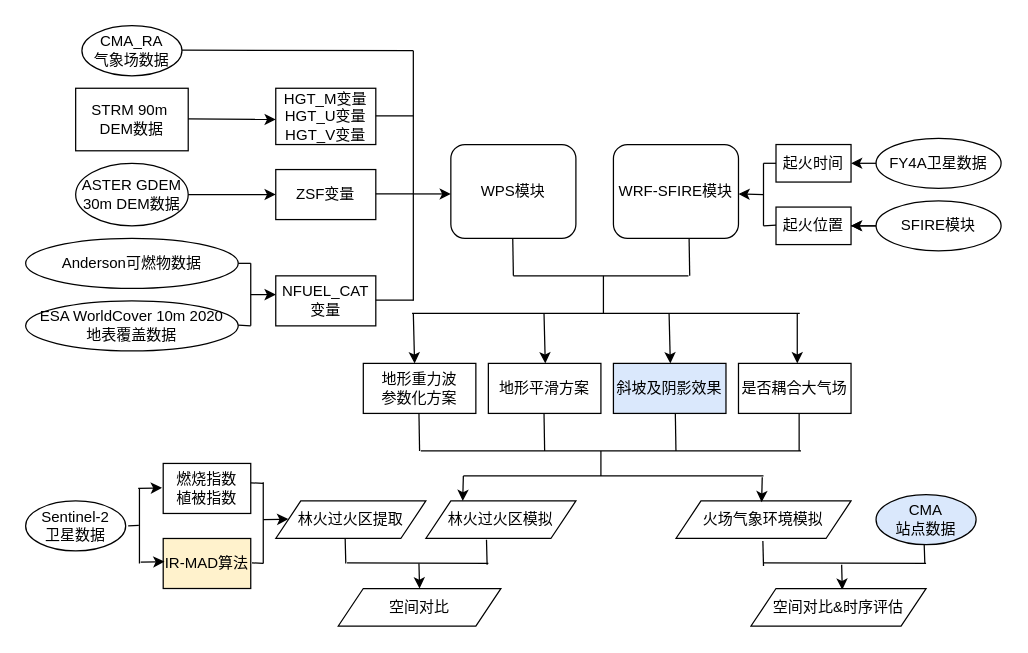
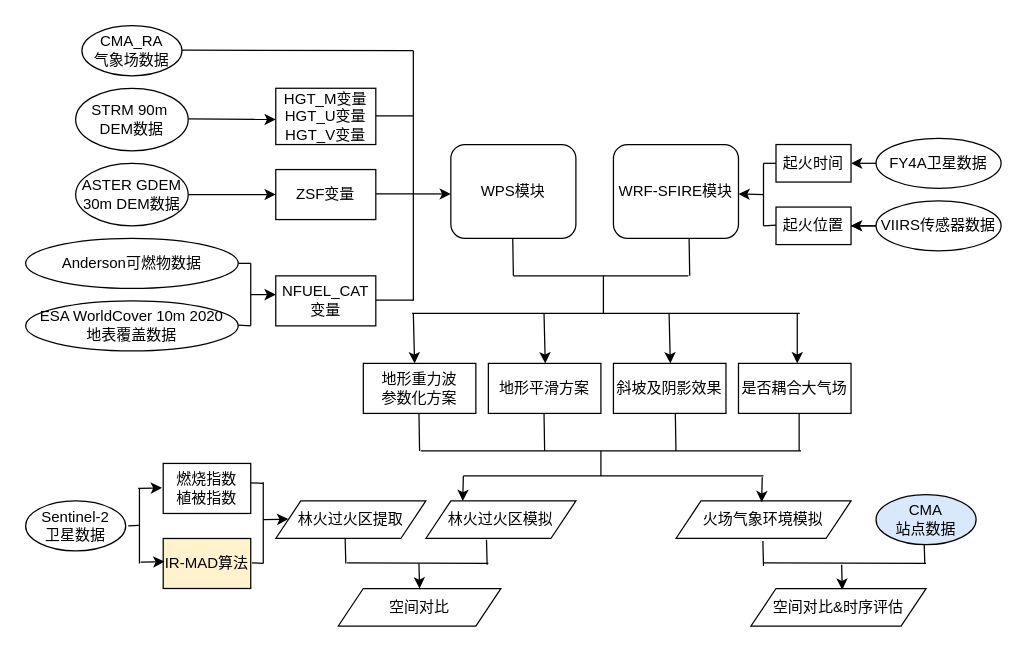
(132, 119) -> (132, 119)
(938, 226) -> (938, 226)
(669, 388) -> (669, 388)
